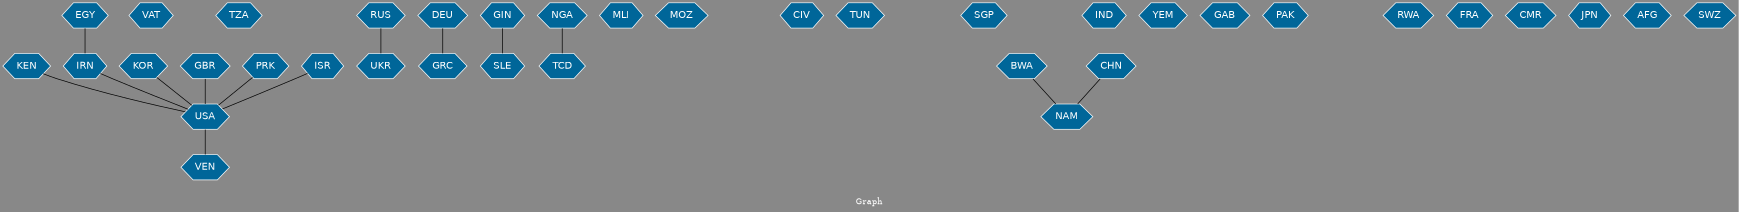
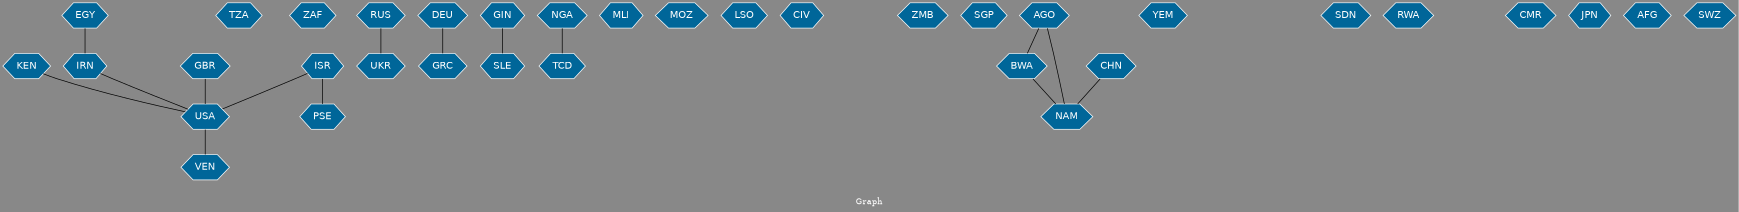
(151, 15) -> none
none -> (313, 15)
none -> (744, 15)
(860, 15) -> none
none -> (923, 15)
none -> (1044, 15)
(1104, 15) -> none
(1225, 15) -> none
(1285, 15) -> none
none -> (1346, 15)
(1470, 15) -> none
(143, 66) -> none
(266, 66) -> none
none -> (323, 117)
